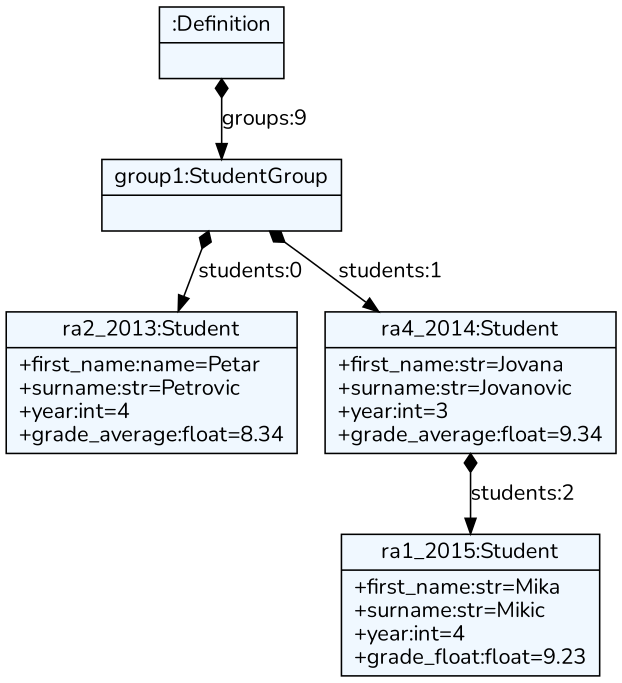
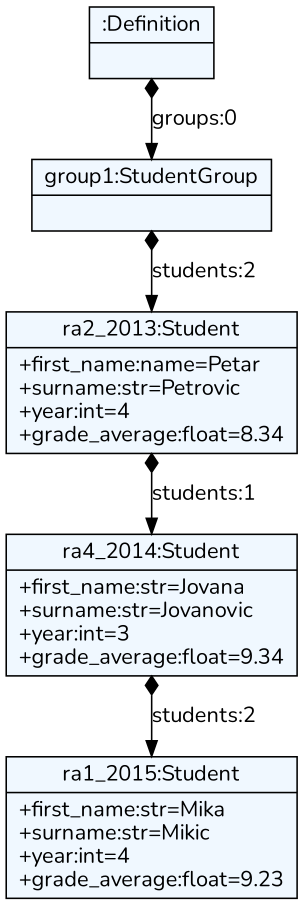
(264, 119) -> (194, 119)
(250, 271) -> (204, 271)
(325, 272) -> (152, 495)
(471, 657) -> (152, 880)
